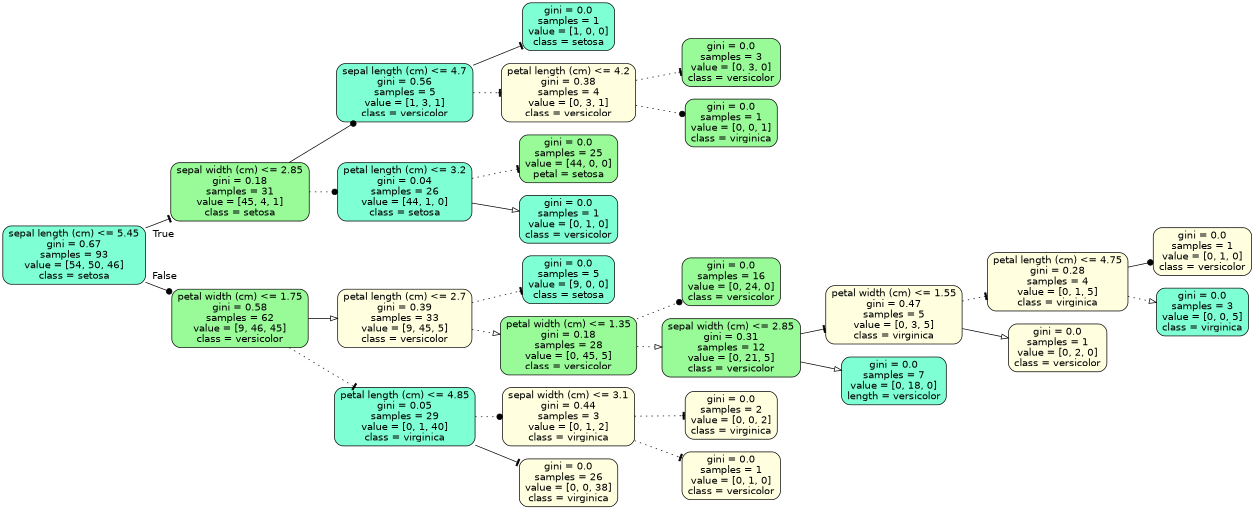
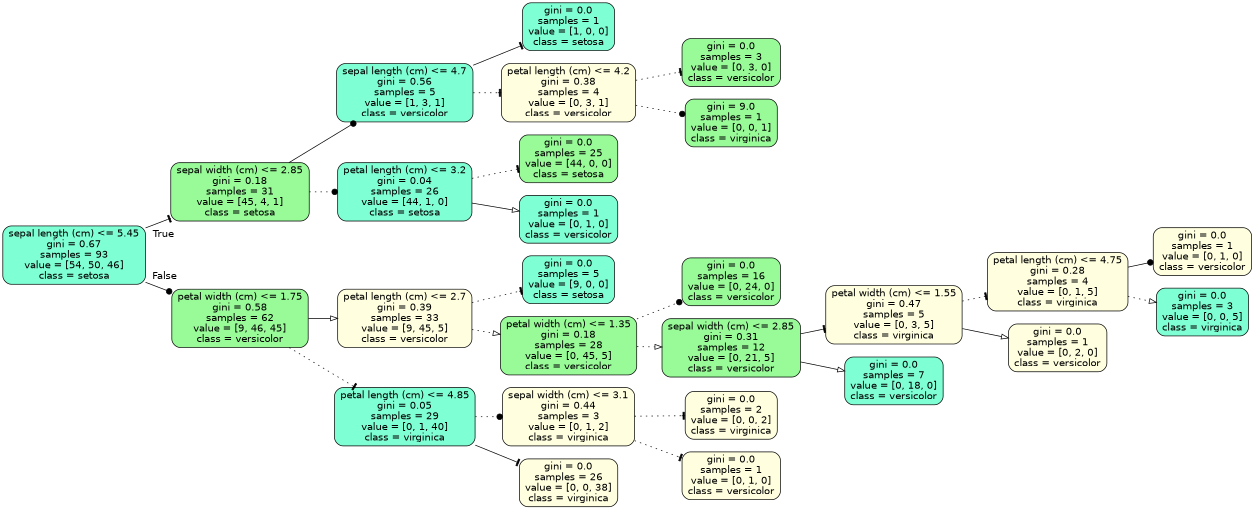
(731, 123) -> (731, 123)
(569, 159) -> (569, 159)
(894, 381) -> (894, 381)
